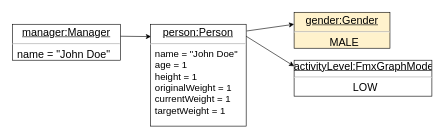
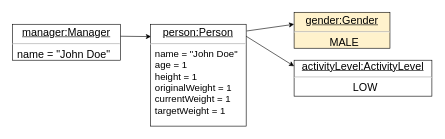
(363, 69) -> (363, 69)
